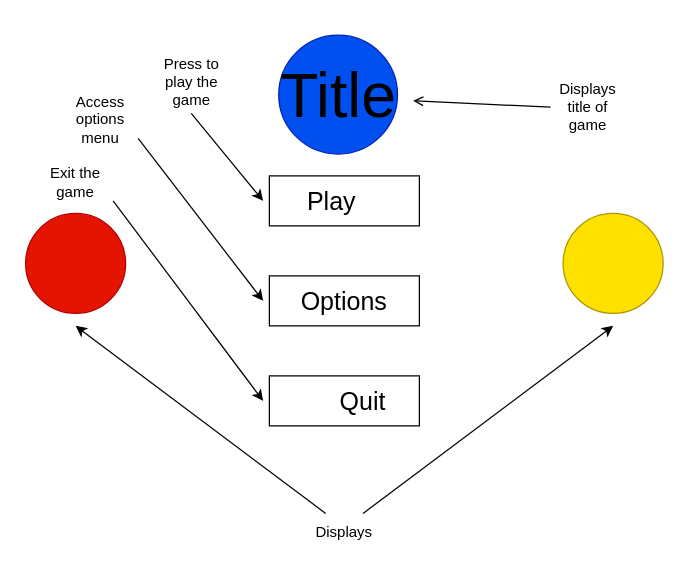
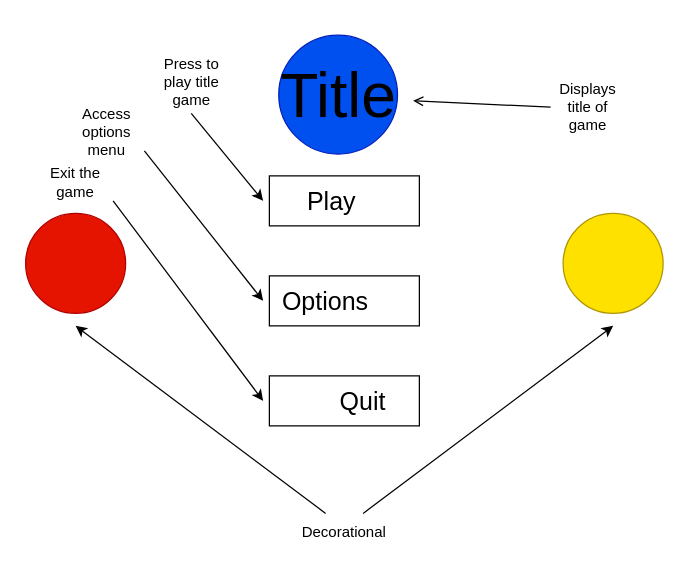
(192, 82) -> (192, 82)
(101, 119) -> (107, 132)
(344, 301) -> (326, 301)
(344, 532) -> (344, 532)
